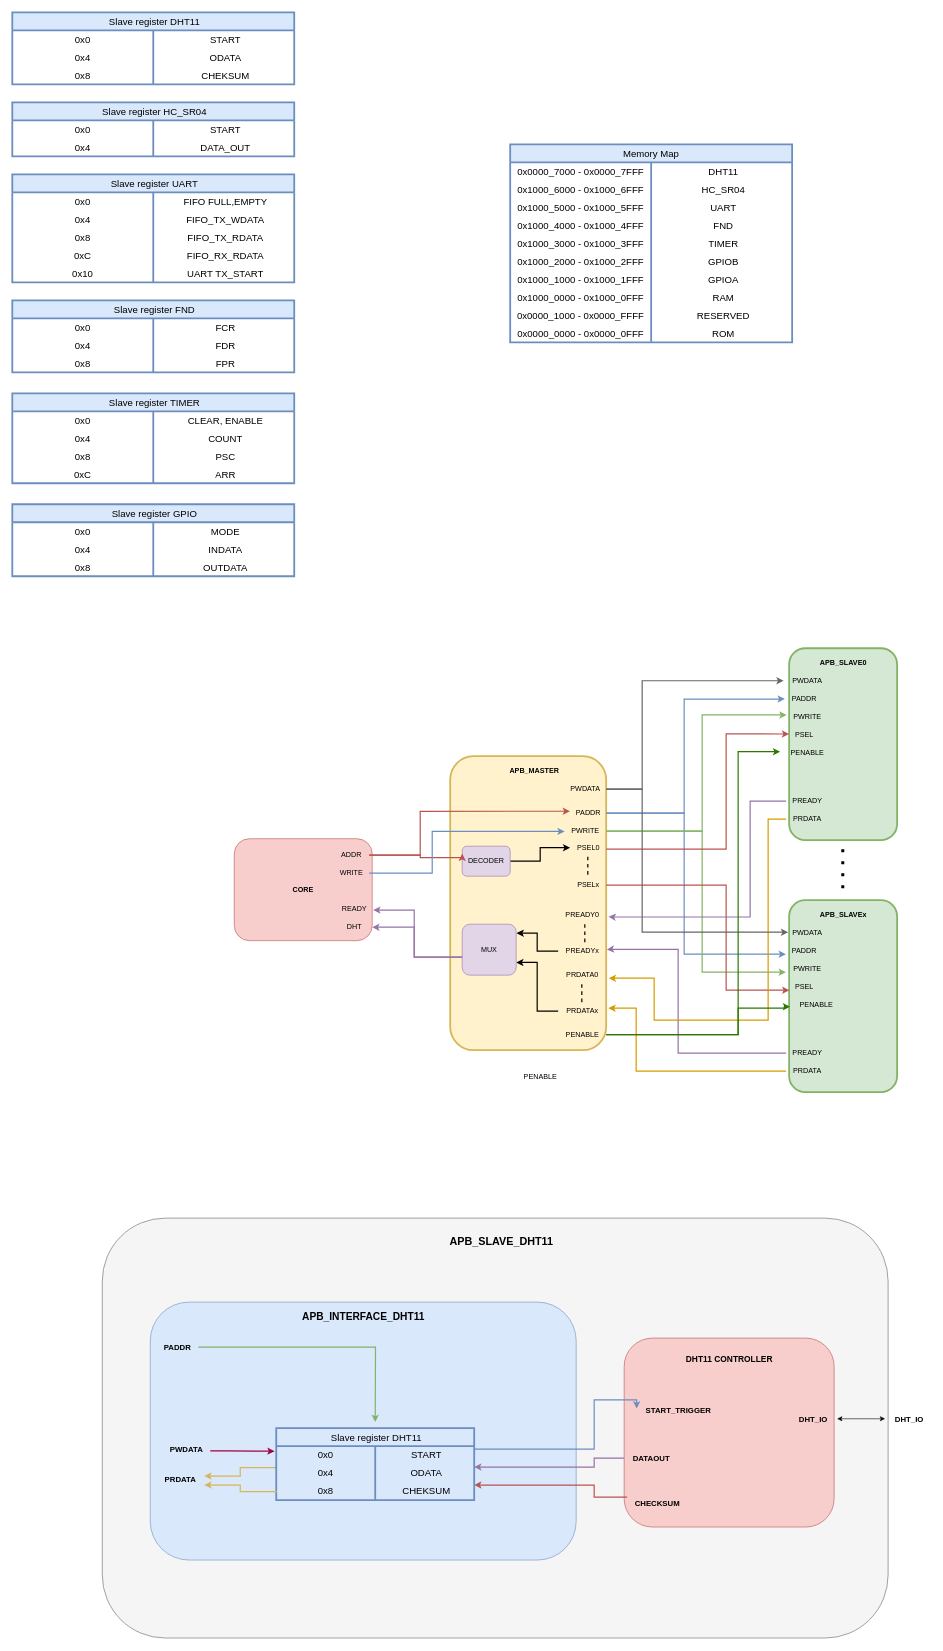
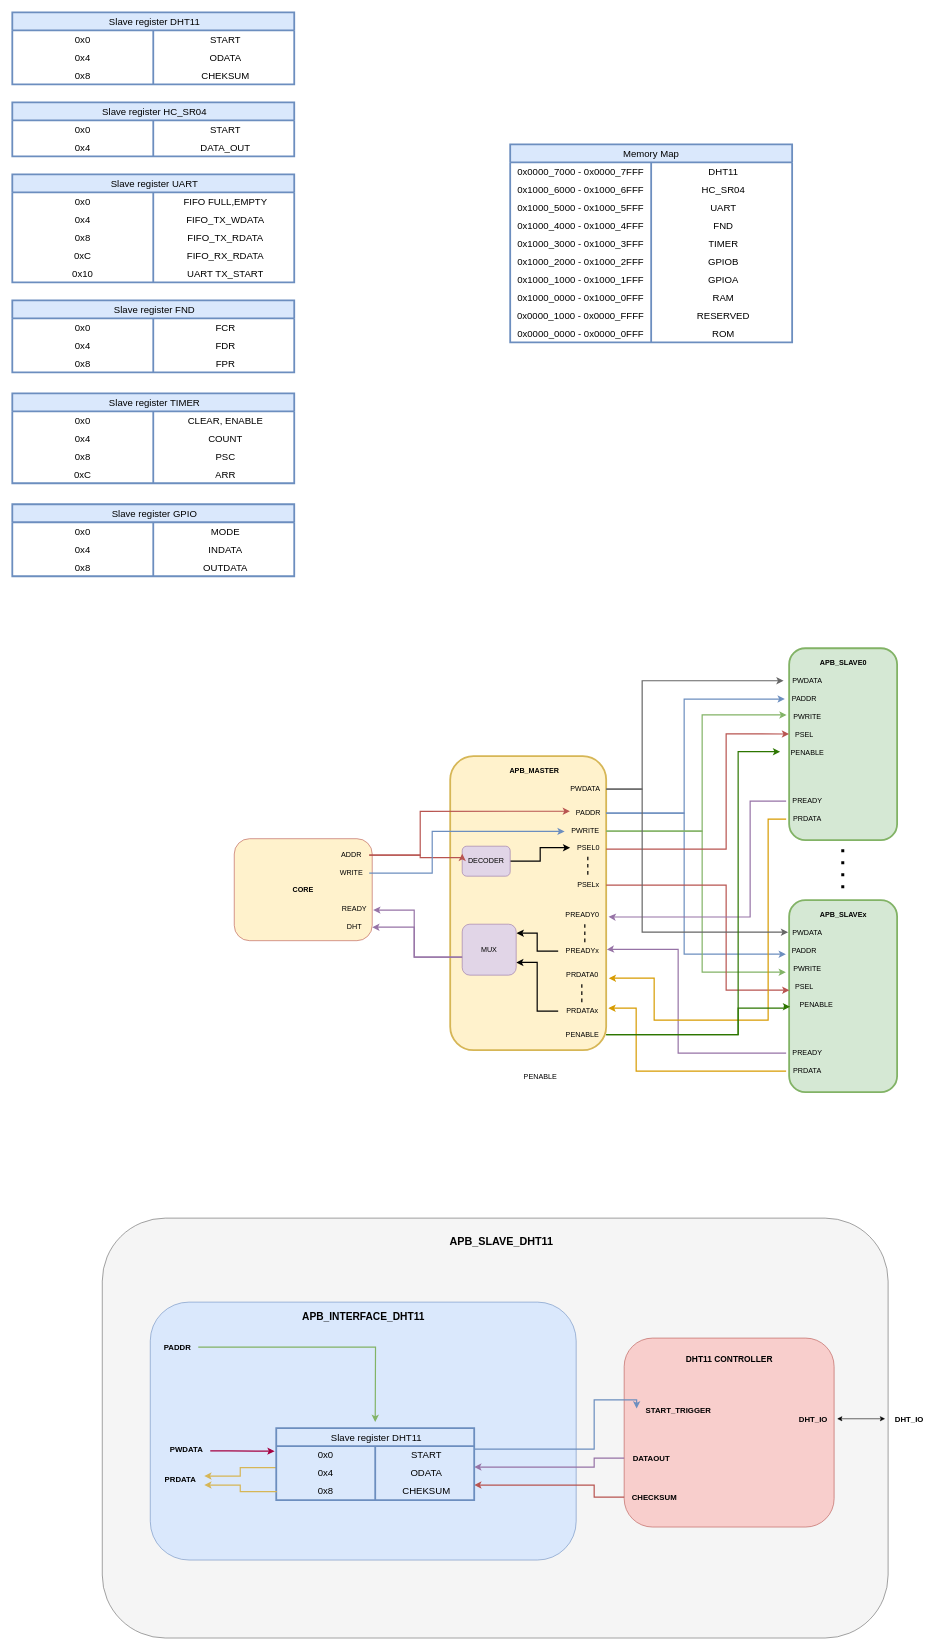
(303, 890) -> (303, 890)
(657, 1503) -> (654, 1497)
